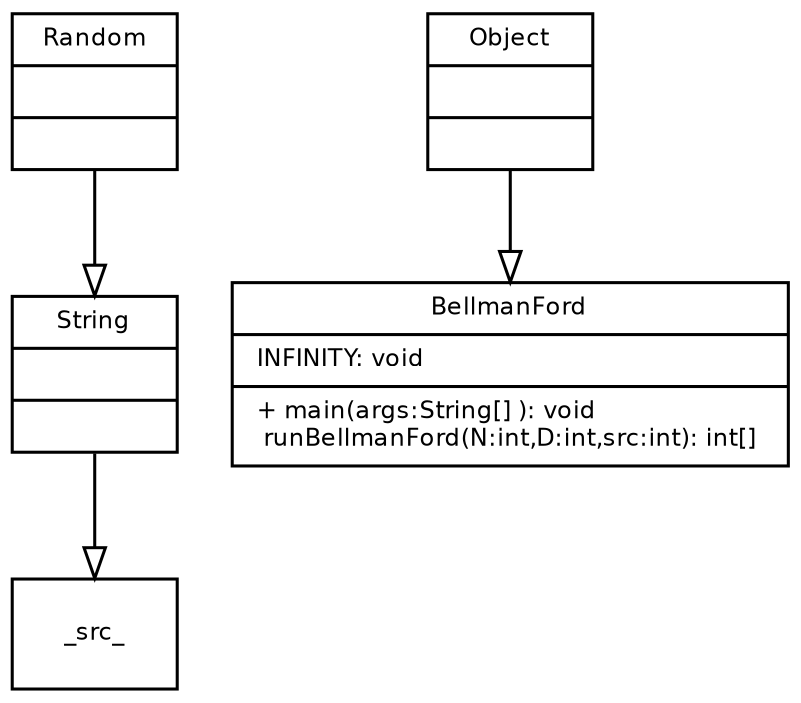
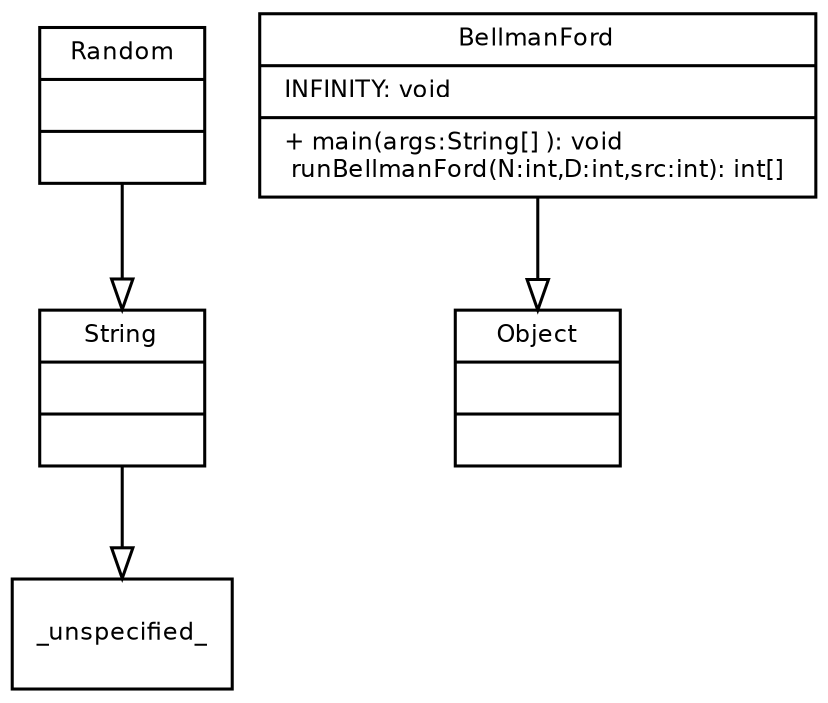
(510, 210) -> (538, 238)
(95, 634) -> (122, 634)
